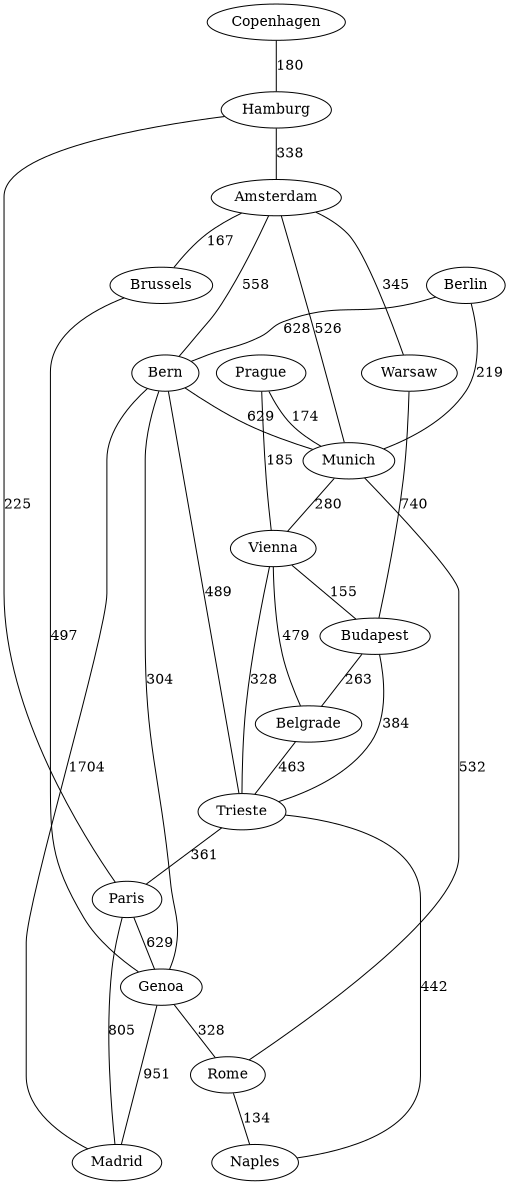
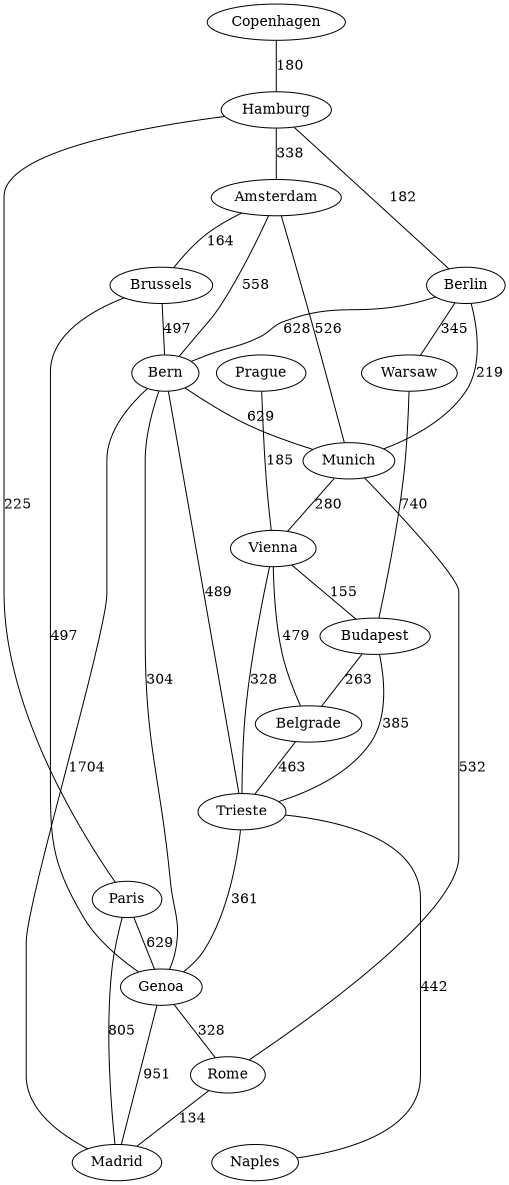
none -> (372, 198)
(221, 241) -> (221, 241)
(372, 275) -> (438, 329)
none -> (163, 329)
(290, 423) -> none
(396, 724) -> (396, 724)
(184, 856) -> (224, 906)
(242, 1119) -> (173, 1119)
